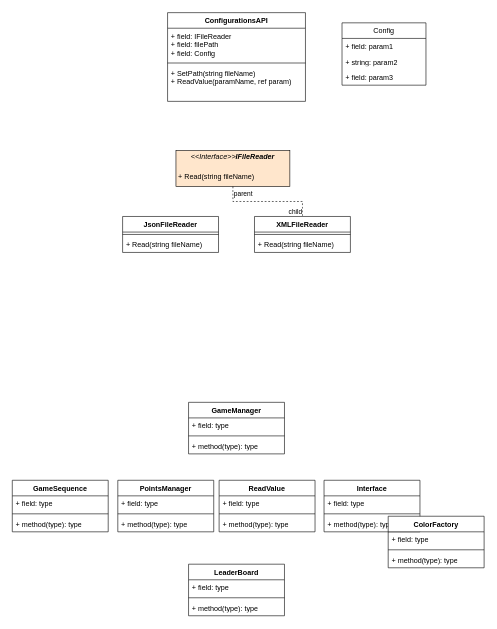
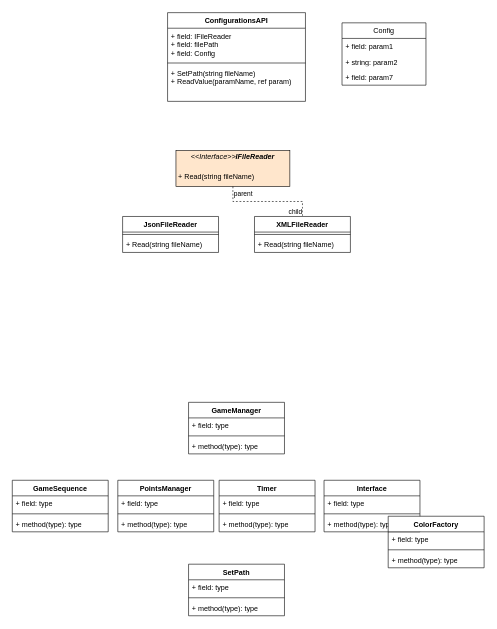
(371, 78) -> (371, 78)
(267, 489) -> (267, 489)
(237, 573) -> (237, 573)
